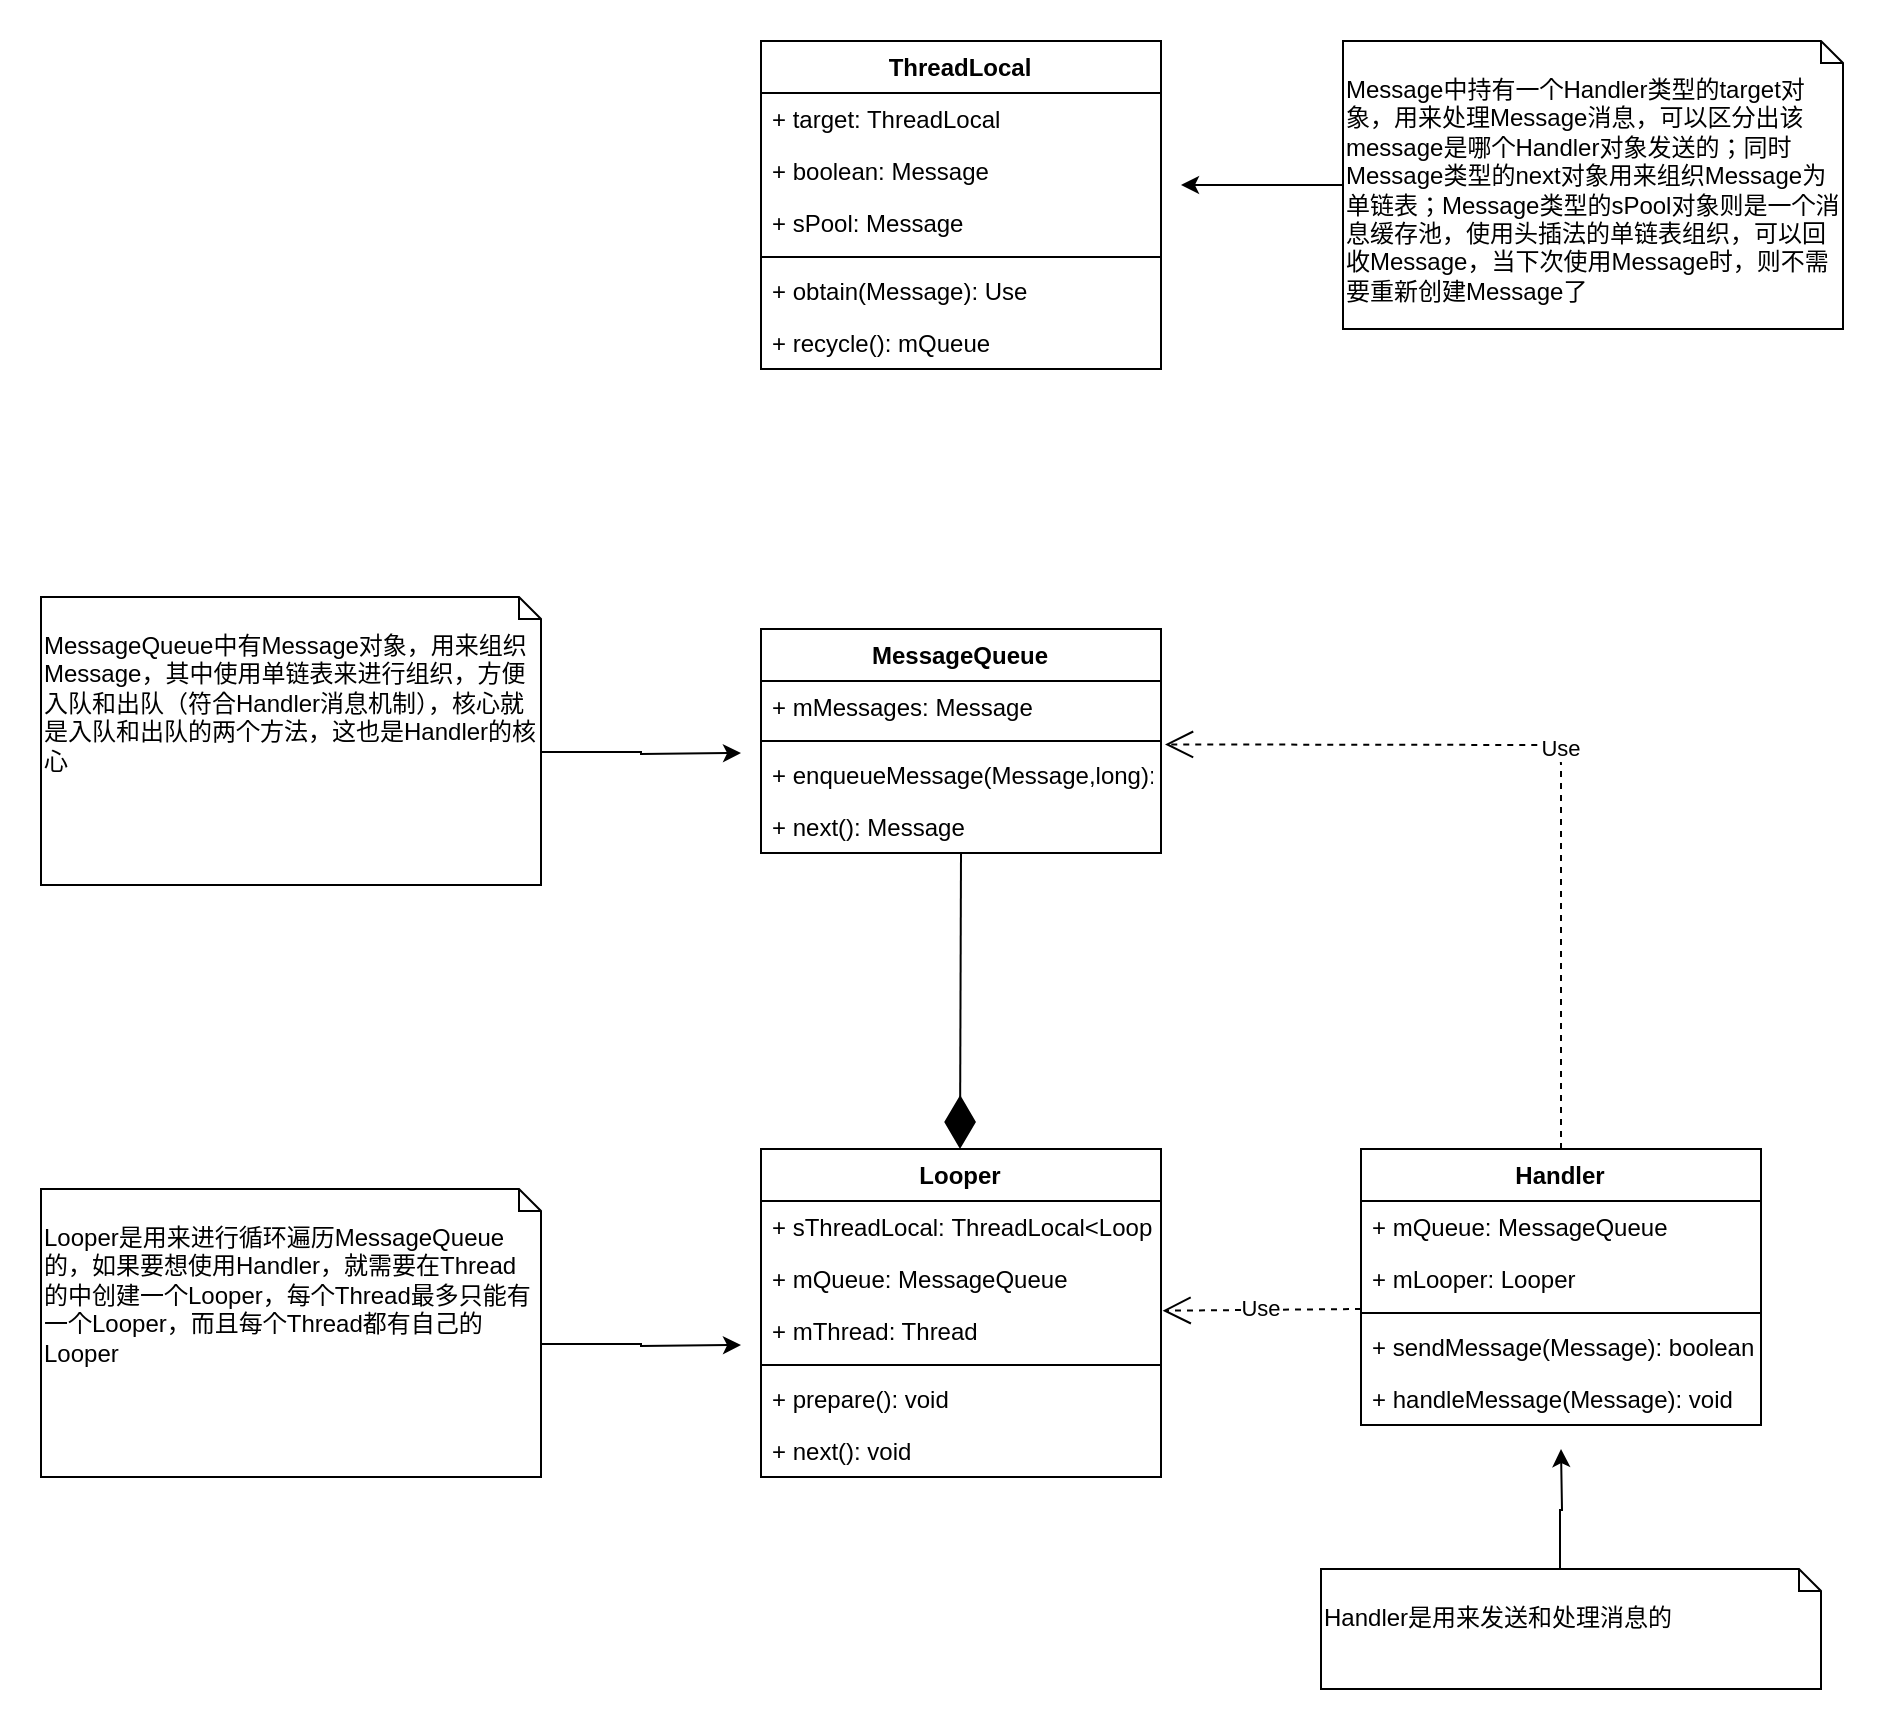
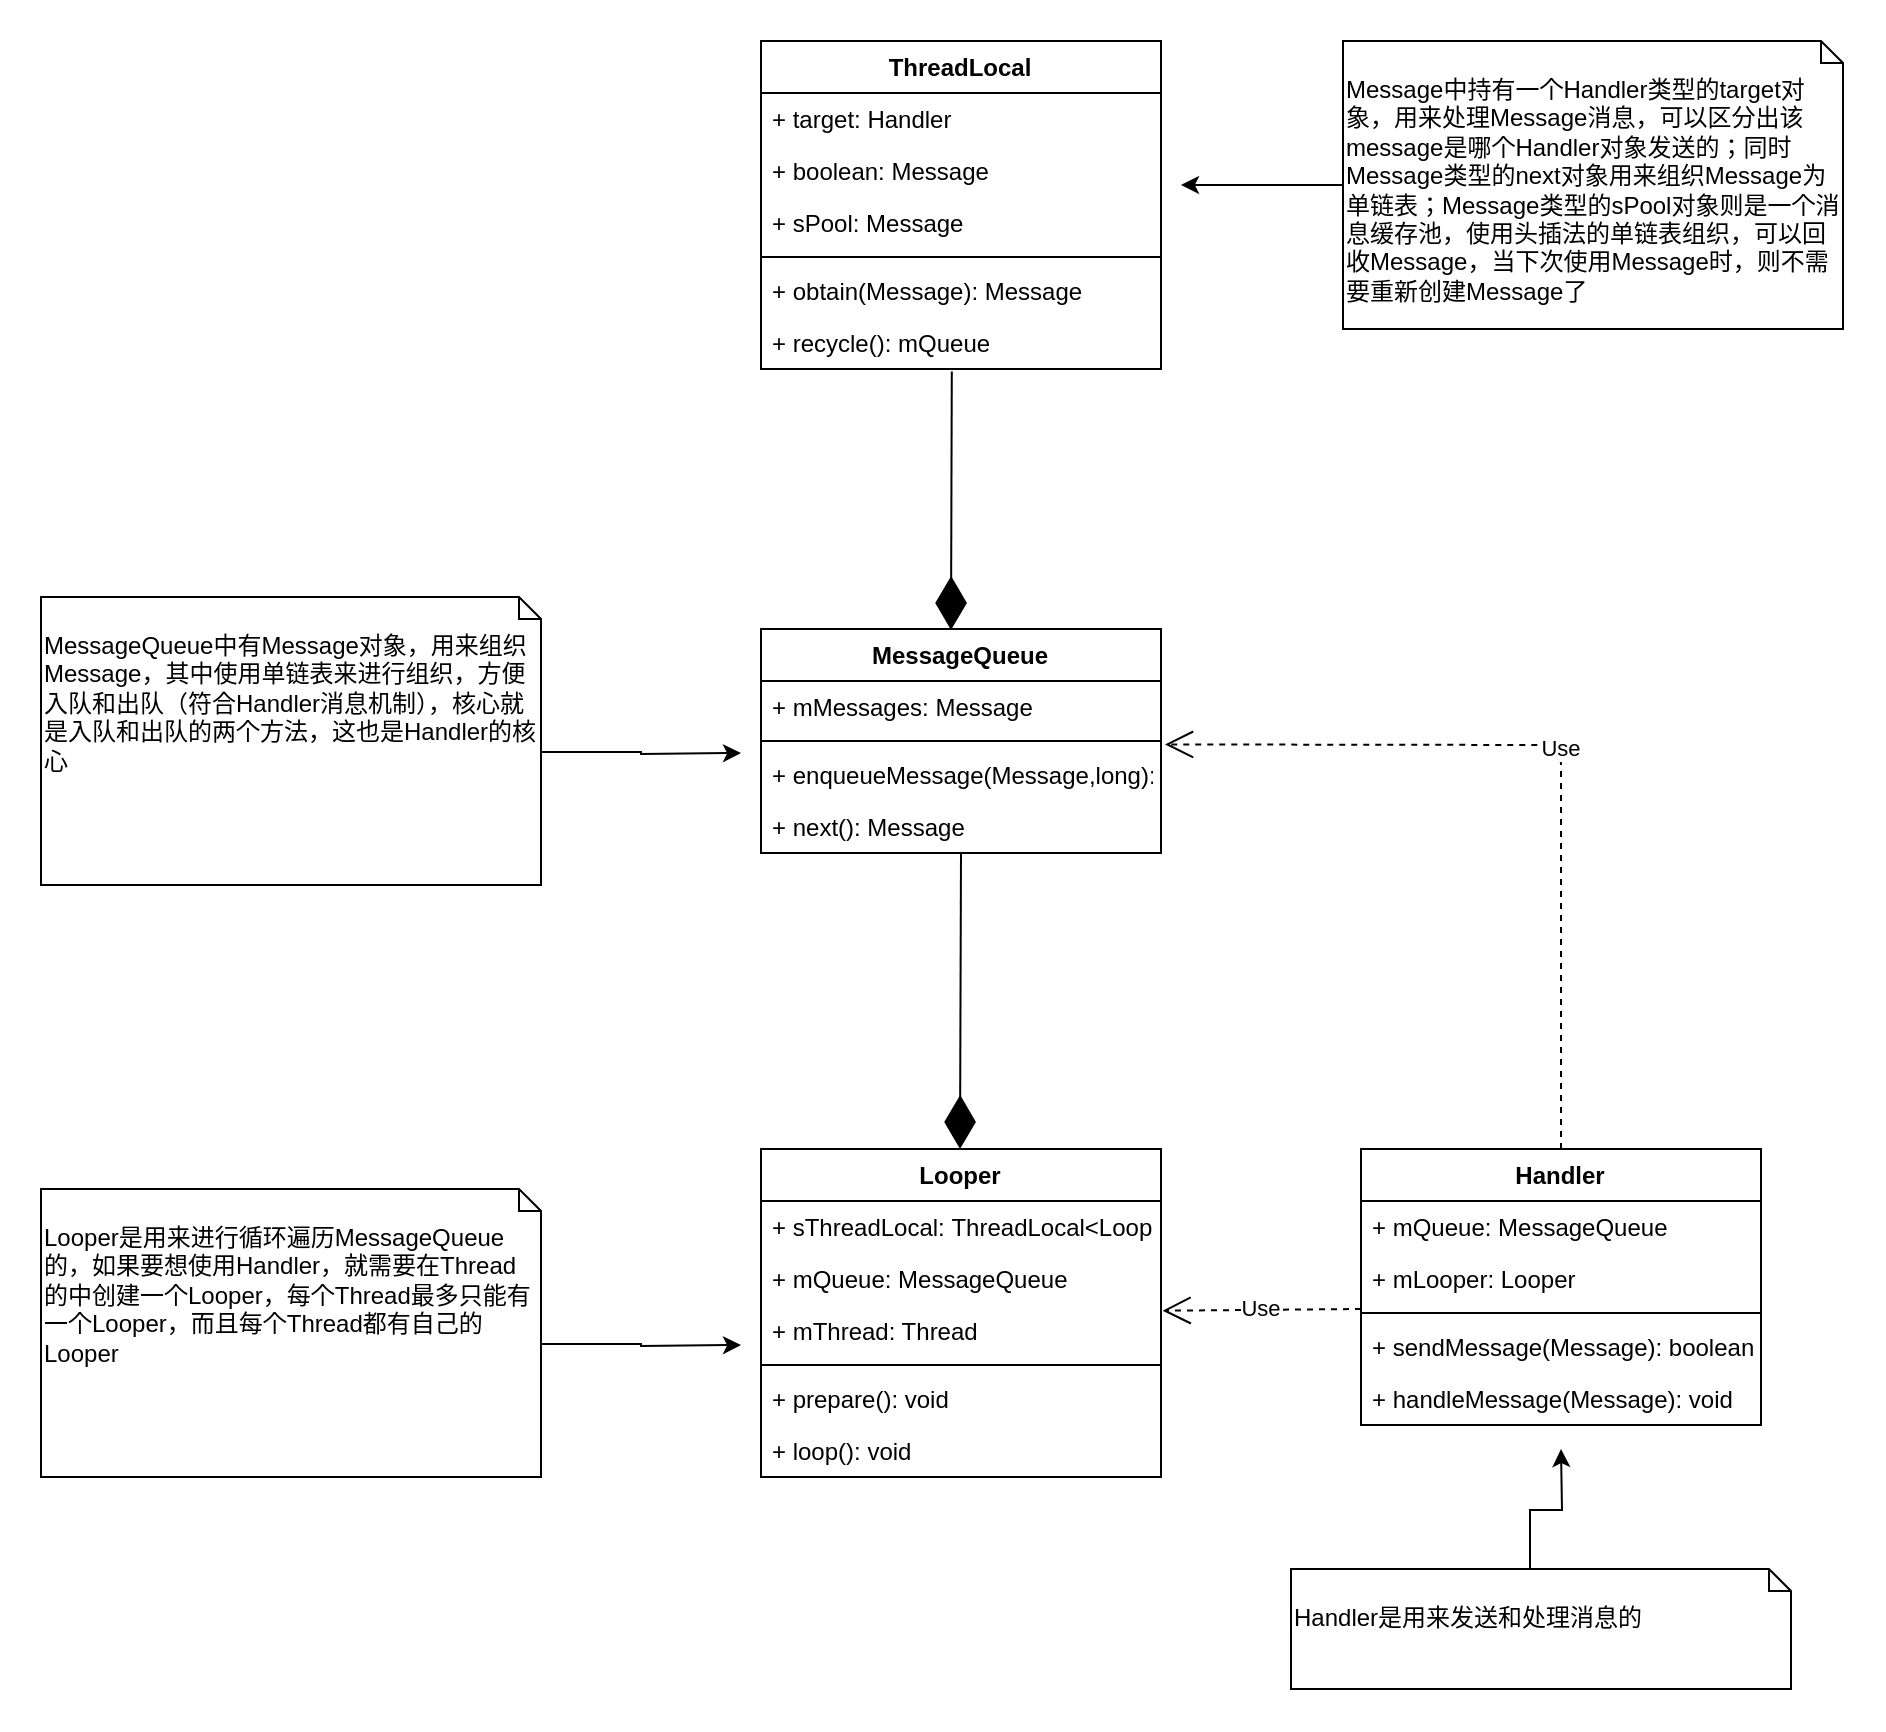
(904, 120) -> (877, 120)
(914, 292) -> (940, 292)
none -> (951, 476)
(860, 1452) -> (857, 1452)
(1571, 1629) -> (1541, 1629)
